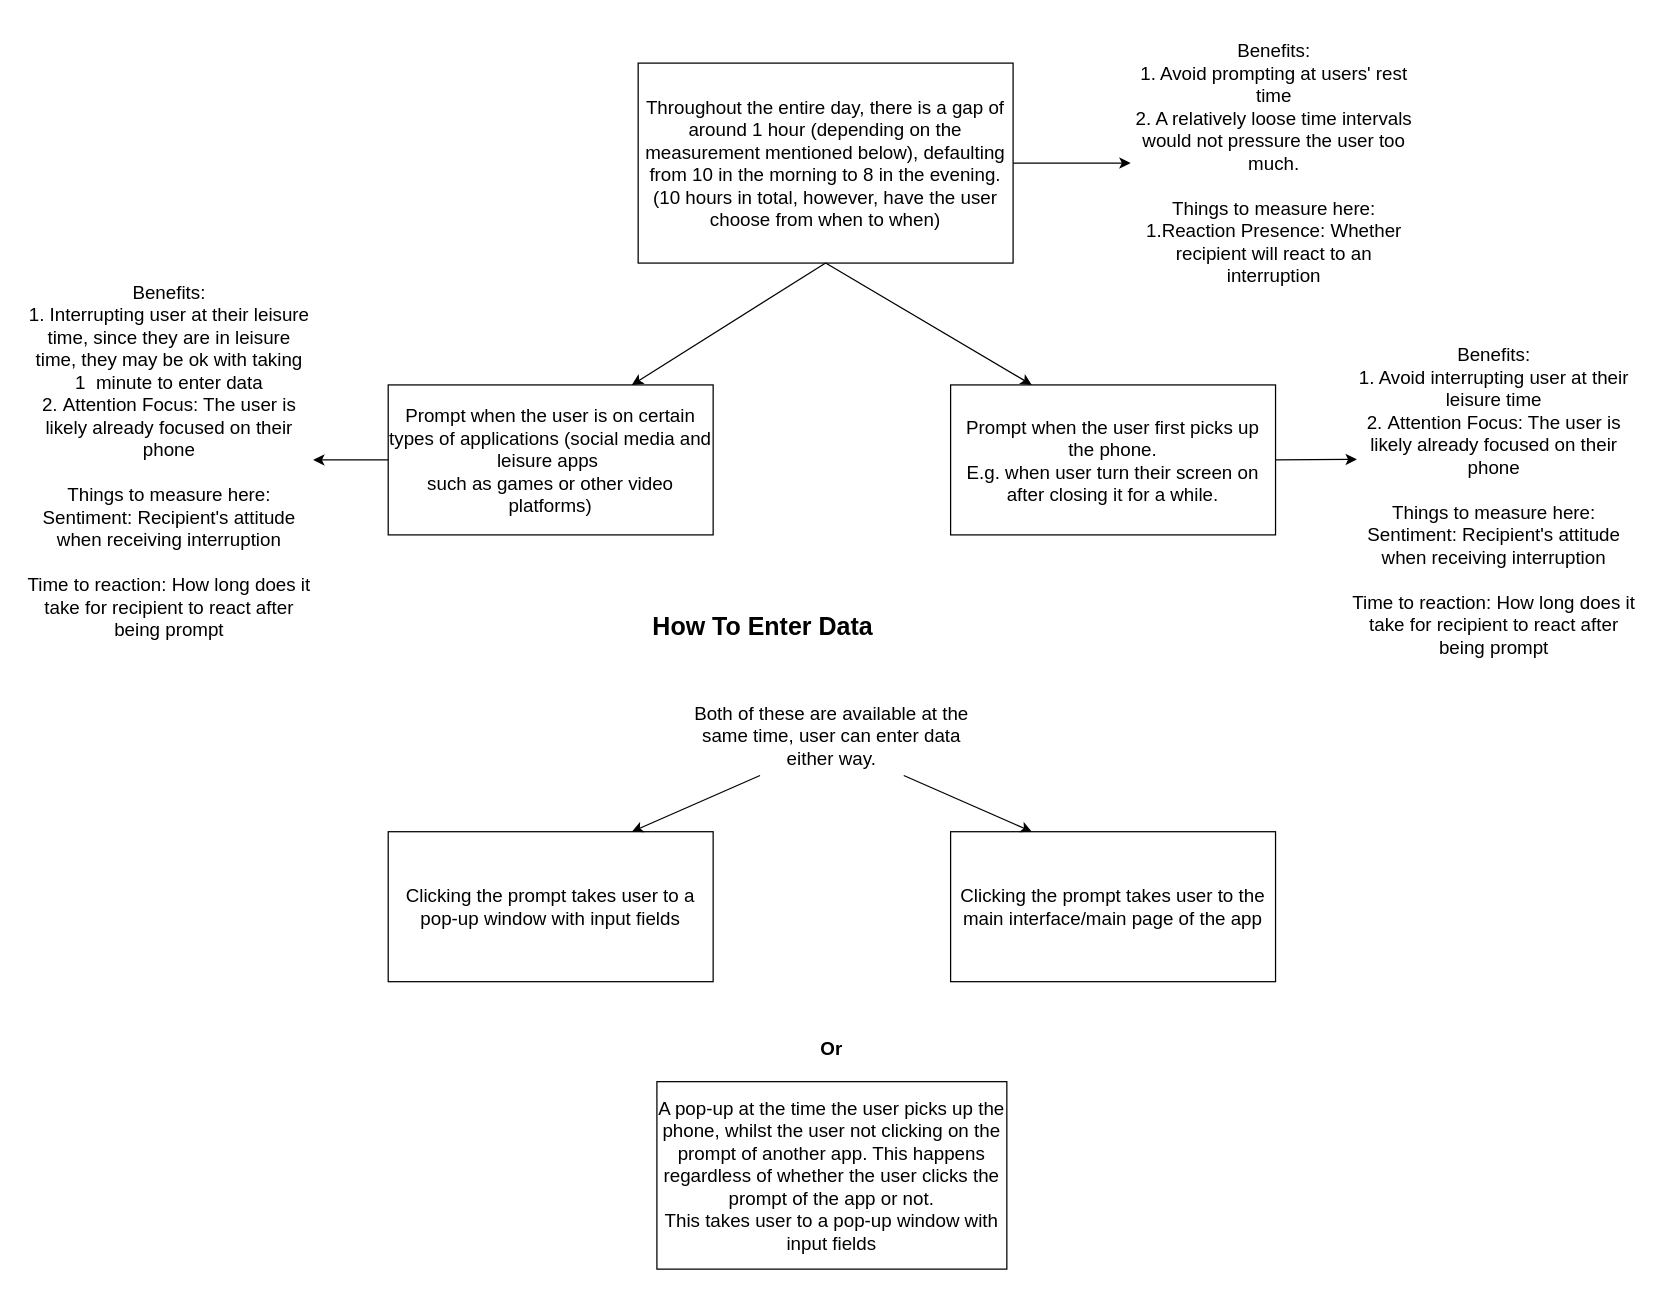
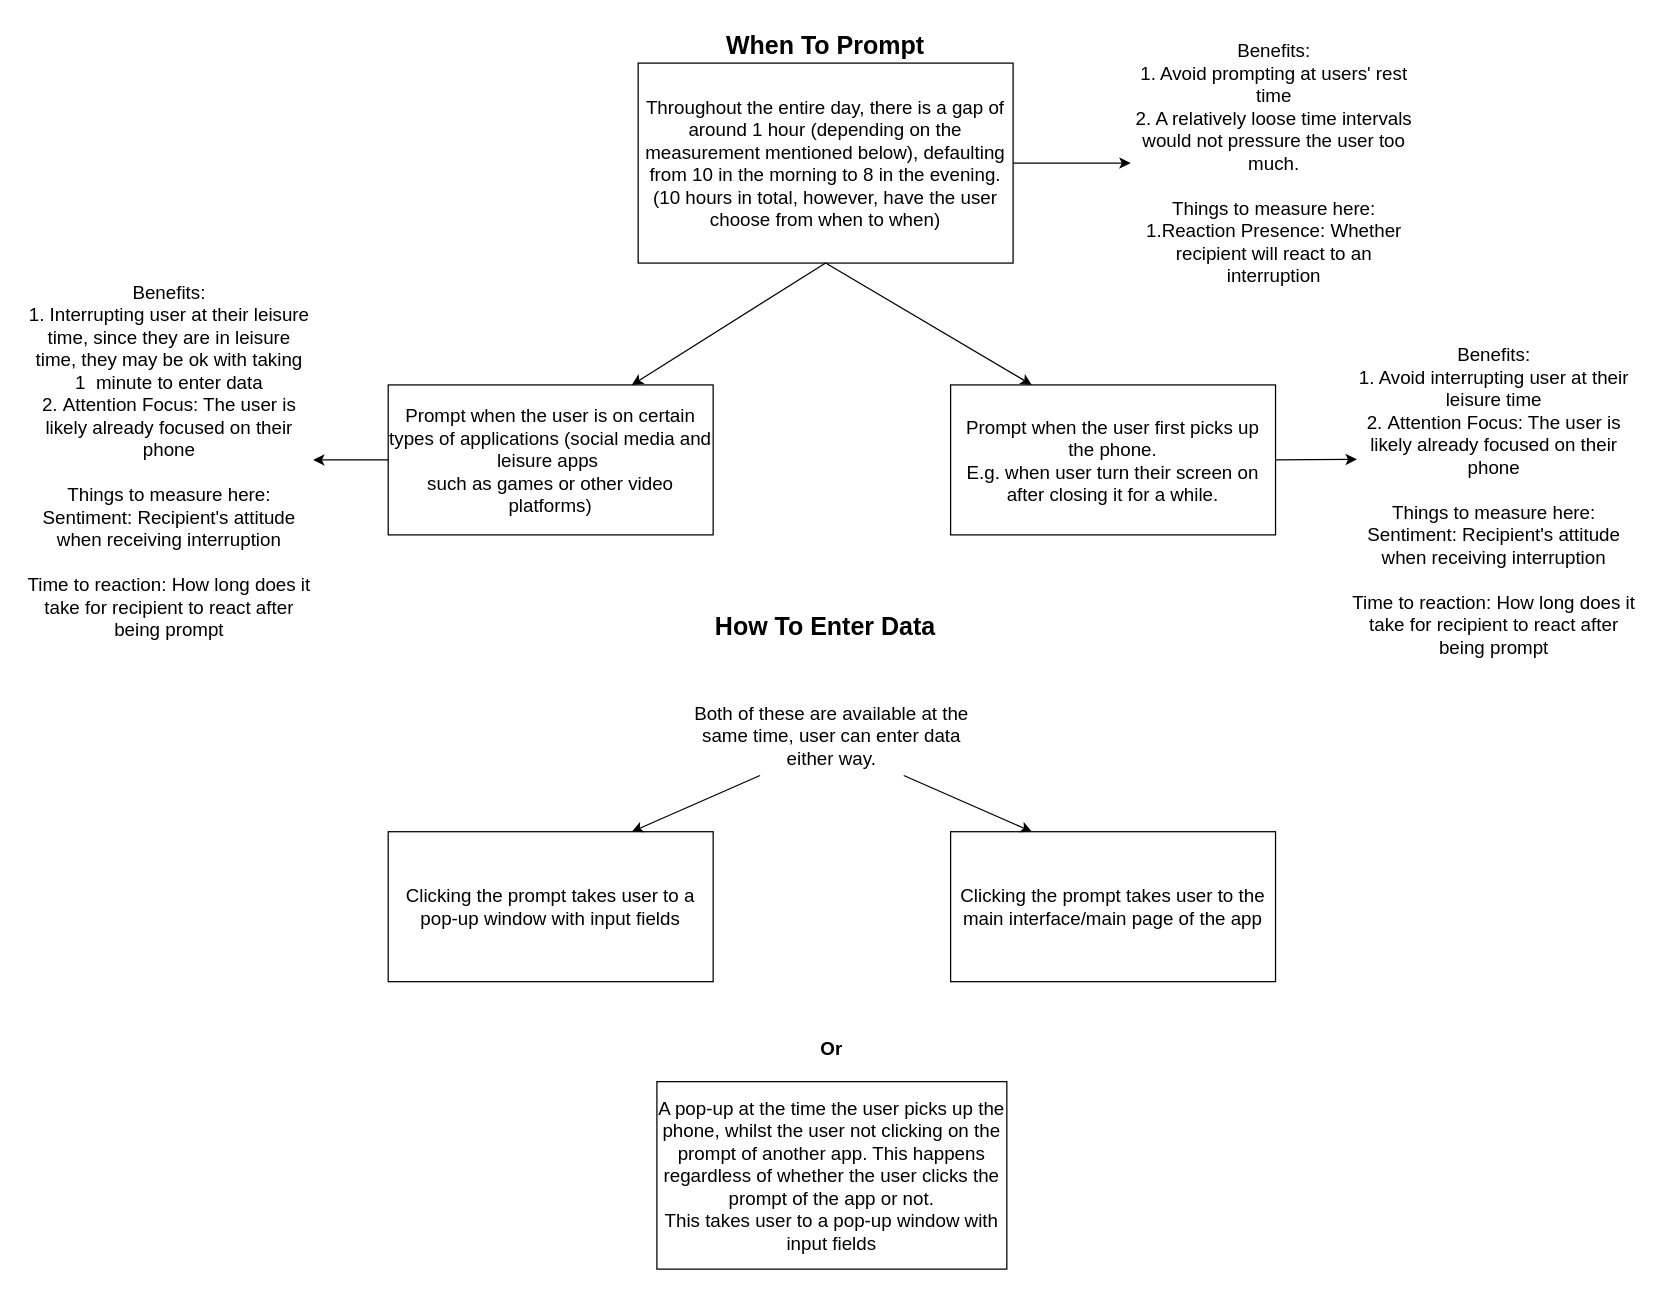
none -> (826, 44)
(763, 626) -> (826, 626)
